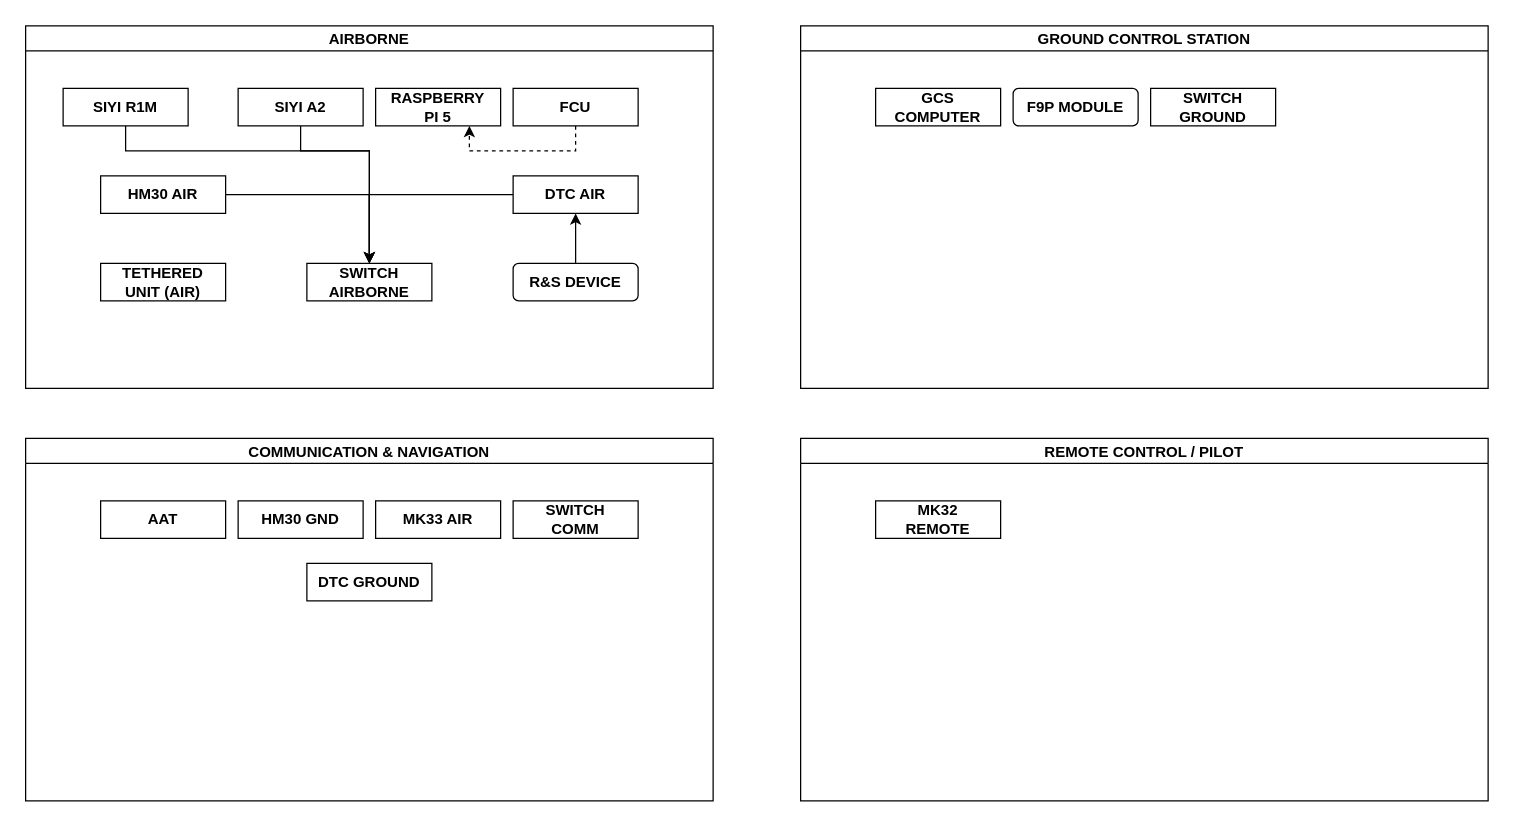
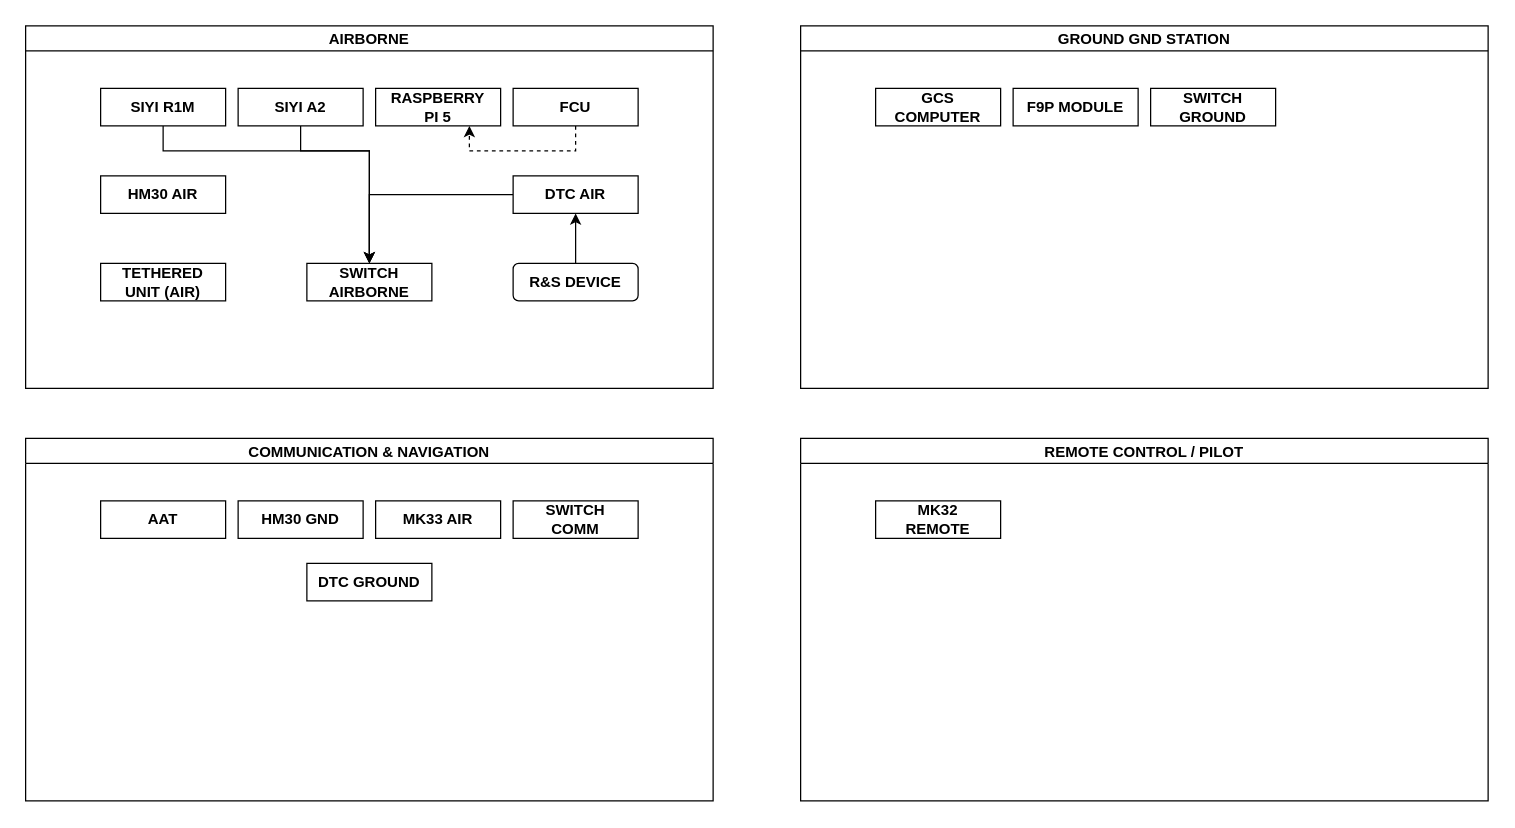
(1144, 39) -> (1144, 39)
(126, 107) -> (163, 107)
(1076, 107) -> (1076, 107)
(296, 194) -> none
